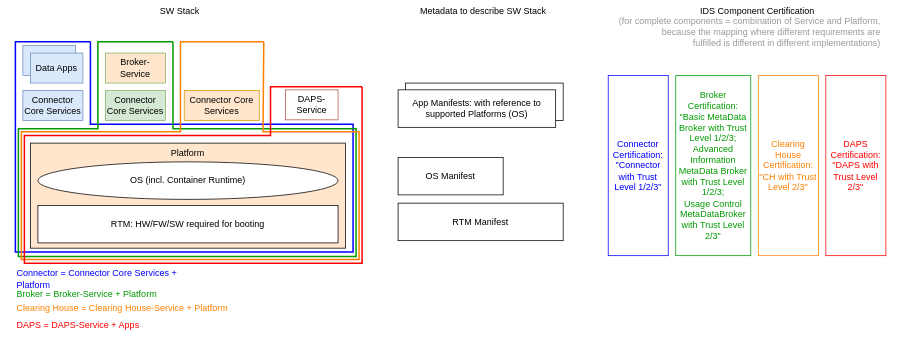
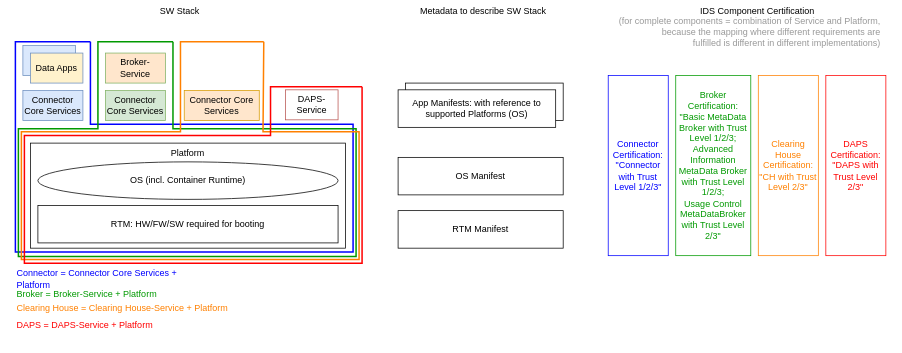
(57, 68) -> (57, 68)
(188, 154) -> (188, 154)
(450, 176) -> (480, 176)
(480, 222) -> (480, 229)
(77, 325) -> (85, 325)
